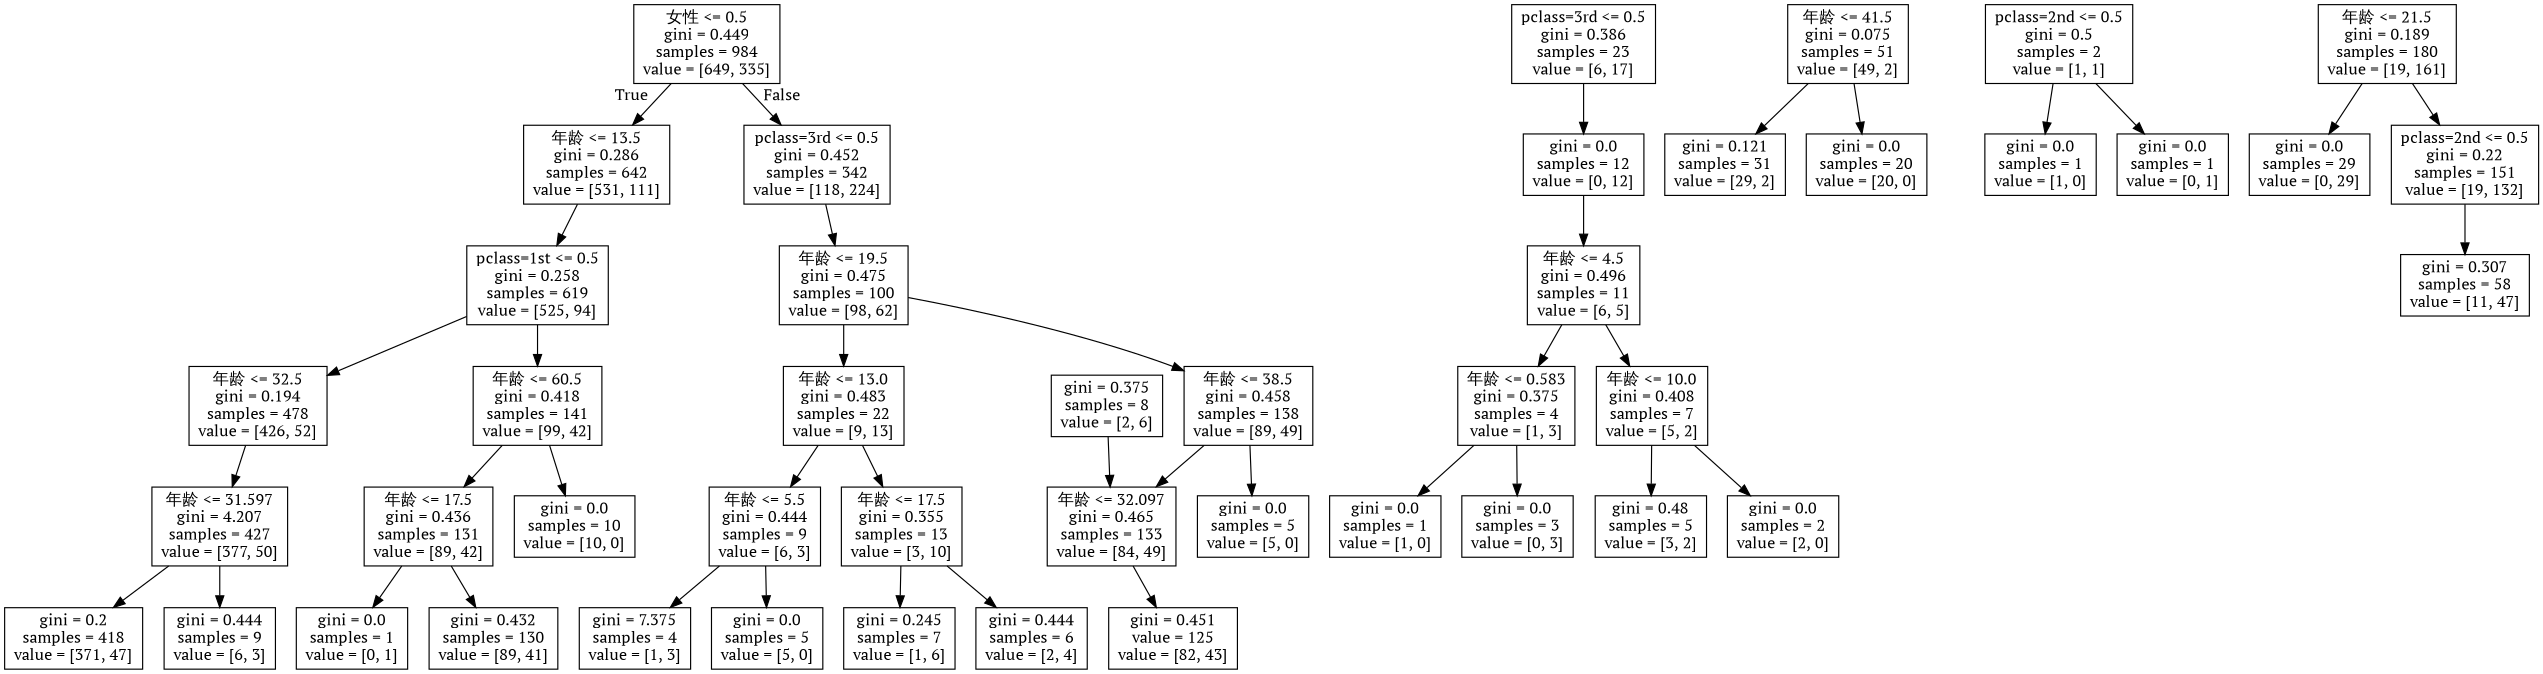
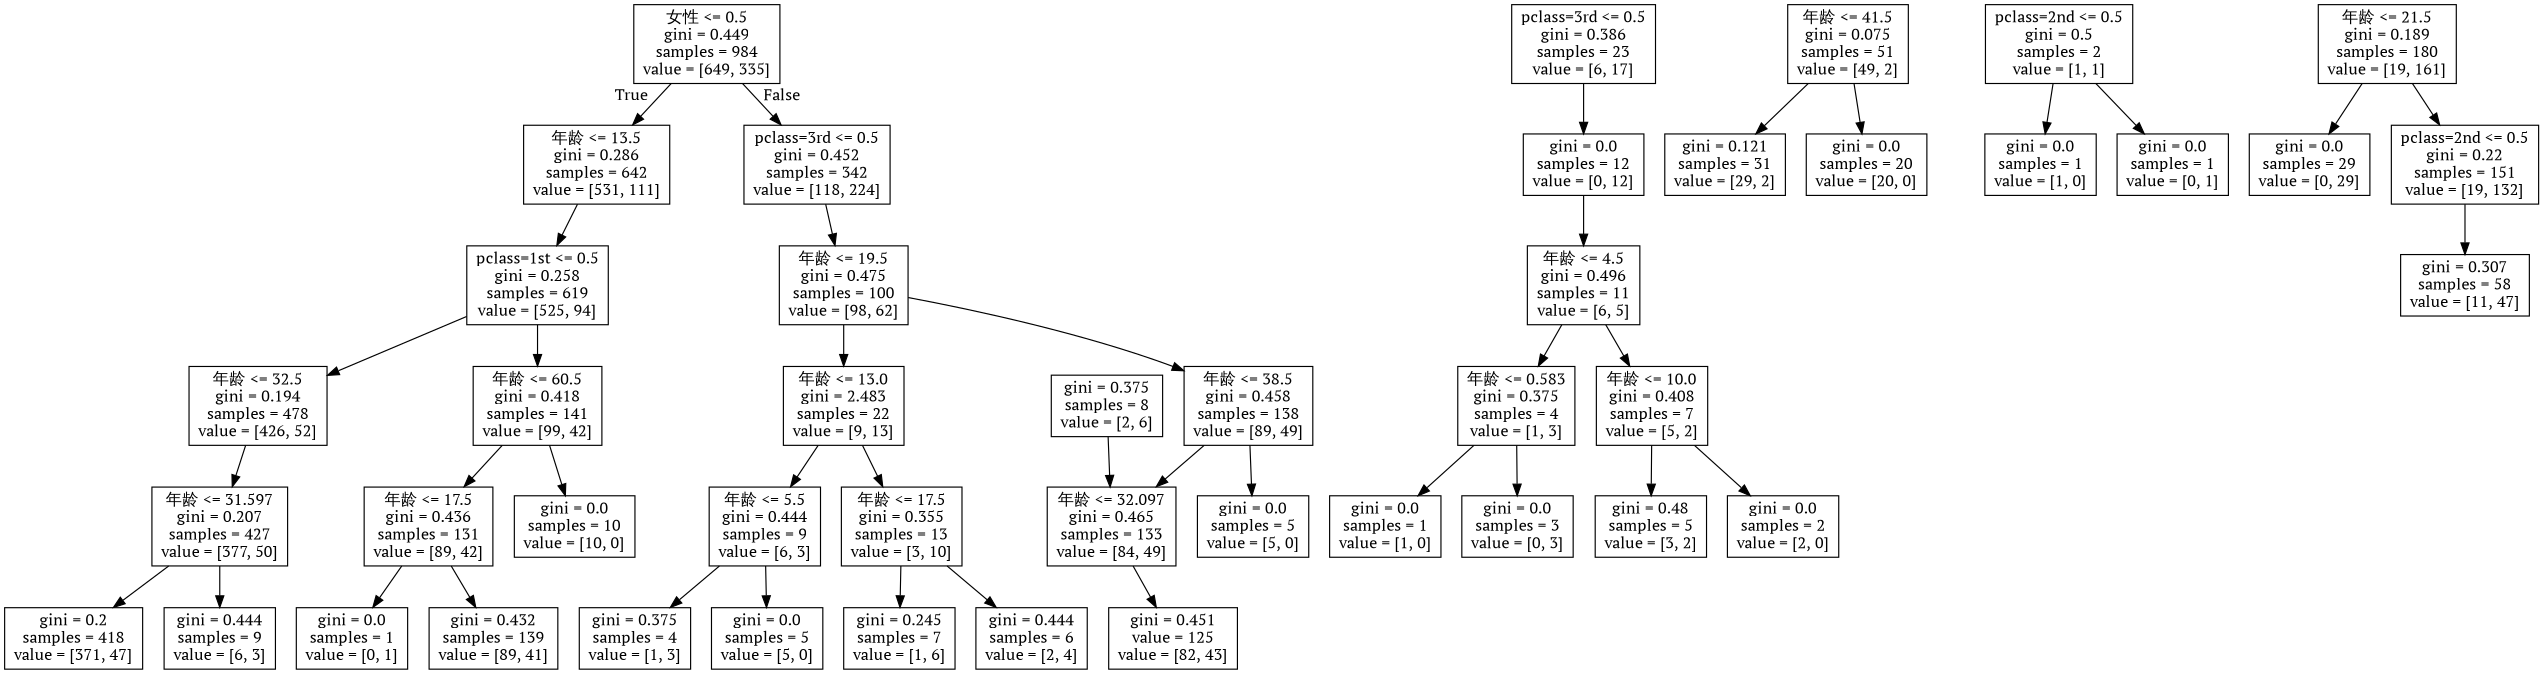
(844, 406) -> (844, 406)
(220, 527) -> (220, 527)
(493, 638) -> (493, 638)
(635, 638) -> (635, 638)
